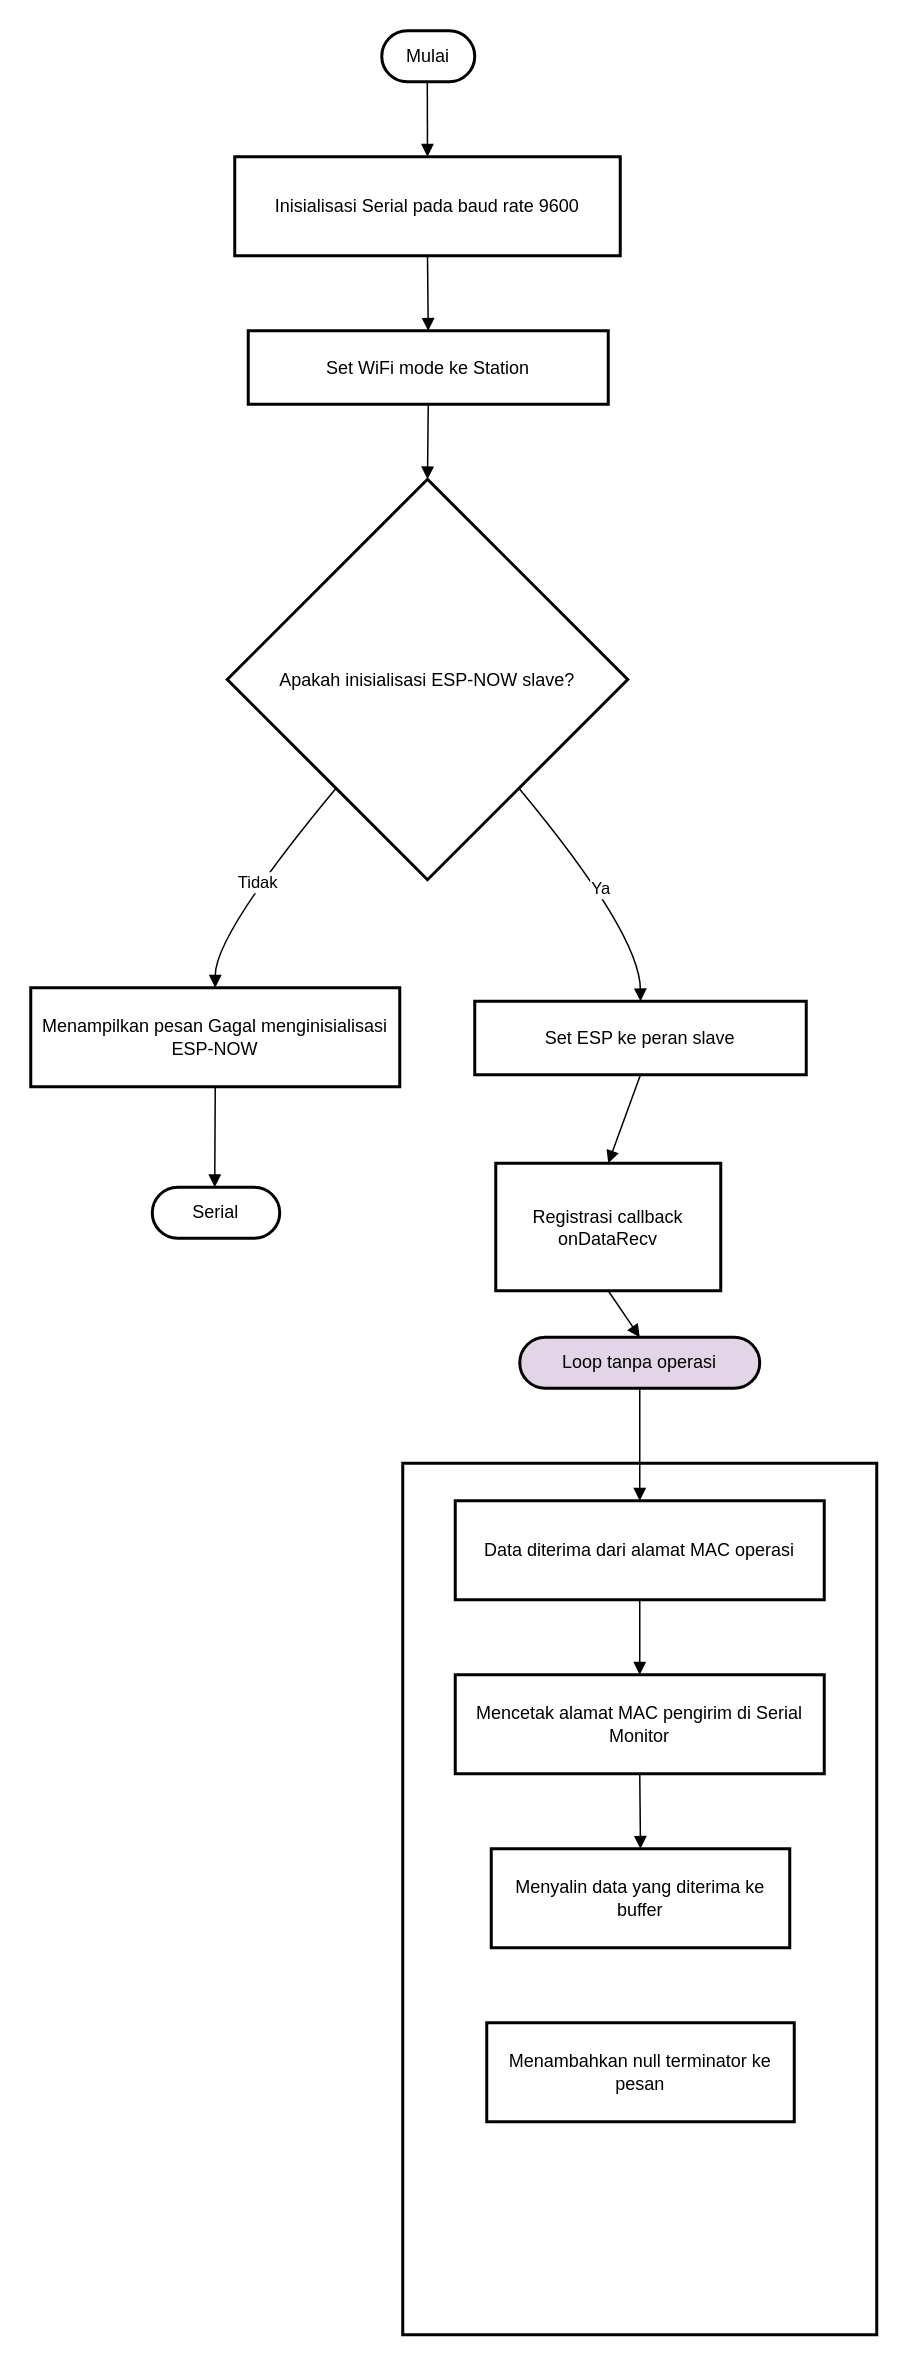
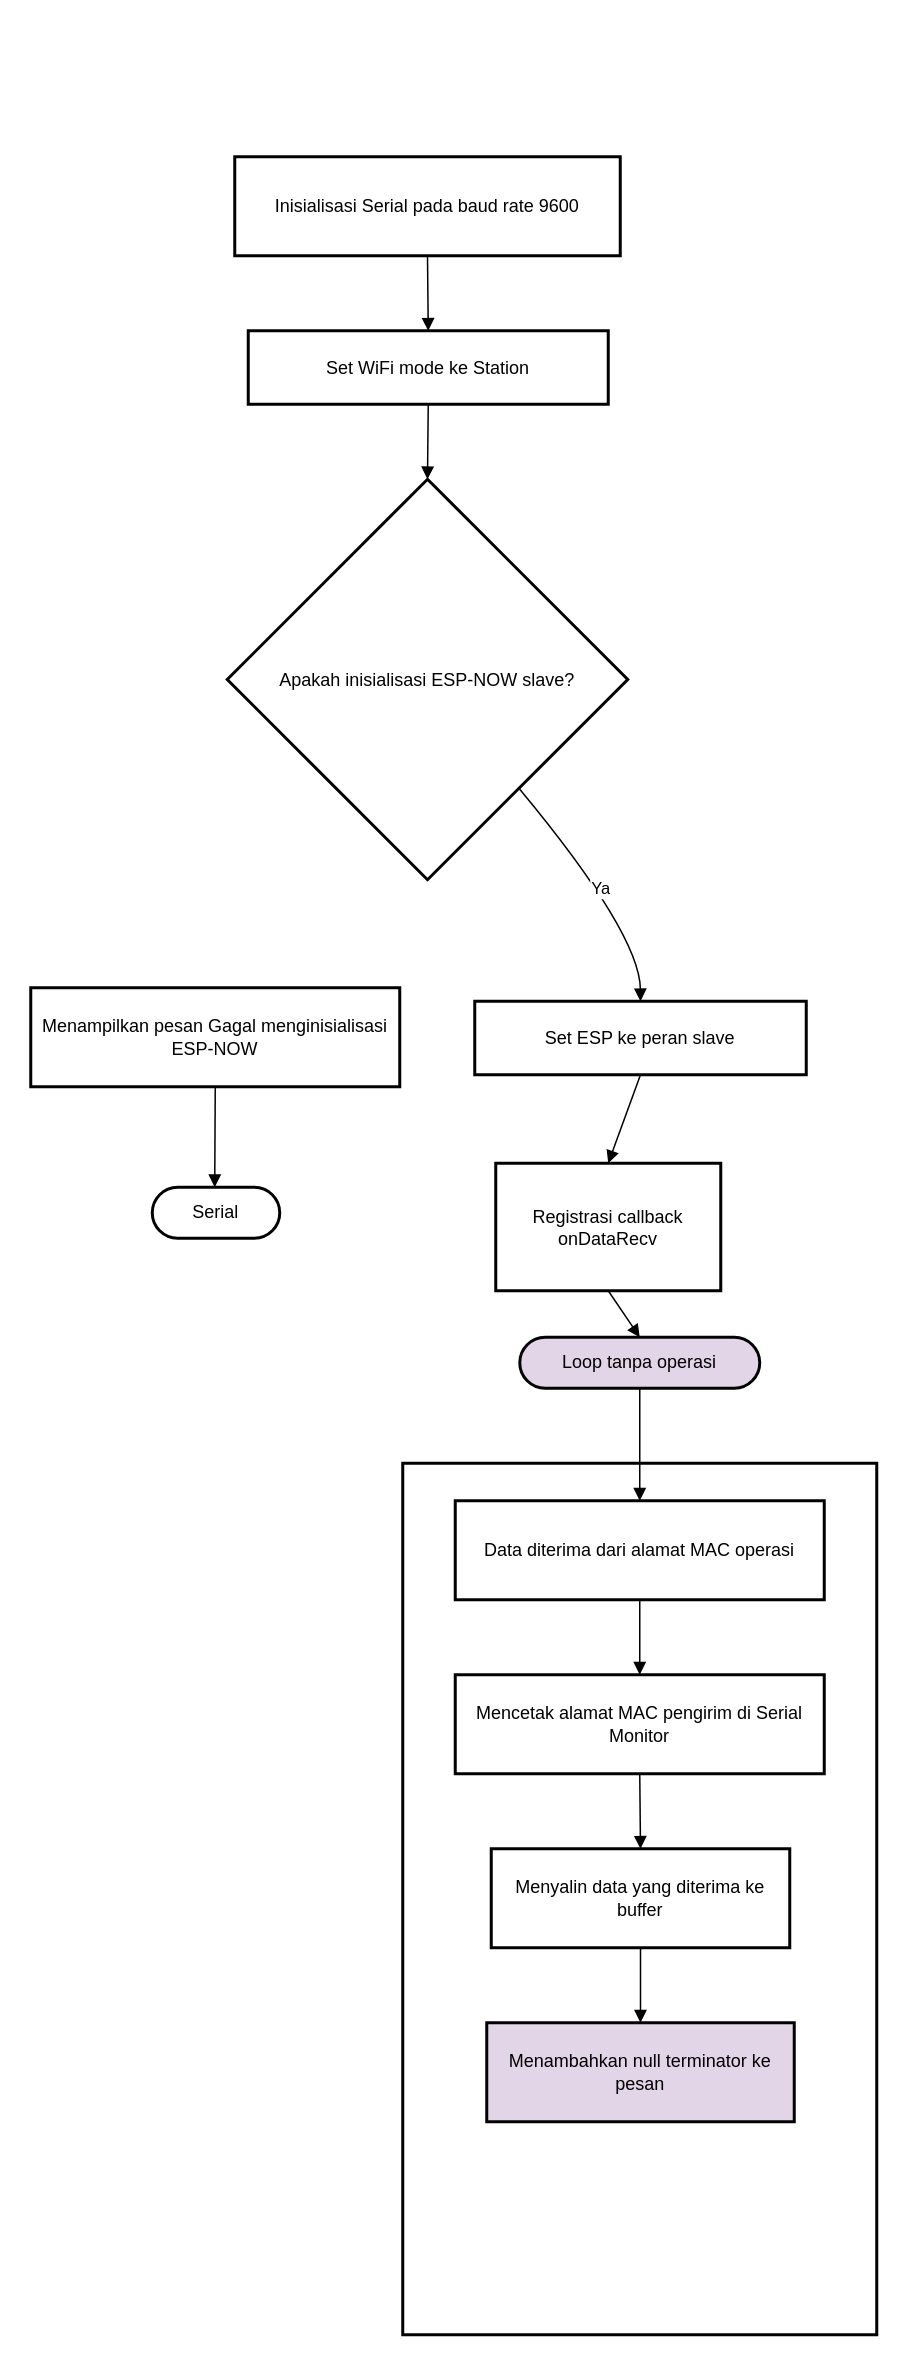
(428, 56) -> none
(427, 114) -> none
(268, 875) -> none
none -> (641, 1980)
(641, 2072) -> (641, 2072)
